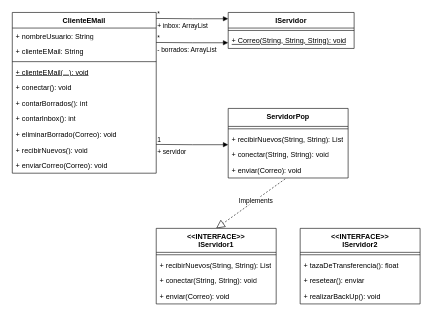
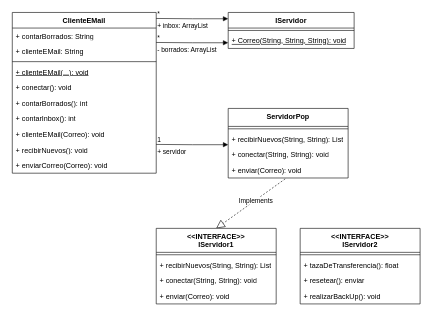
(58, 36) -> (61, 36)
(72, 135) -> (65, 135)
